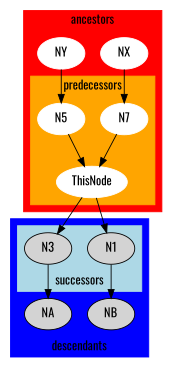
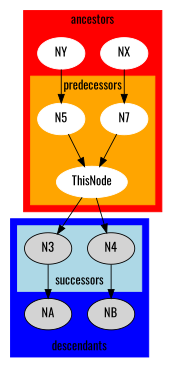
(111, 248) -> (111, 248)
